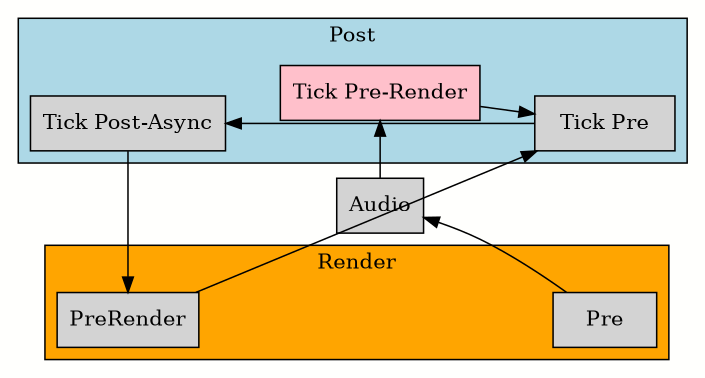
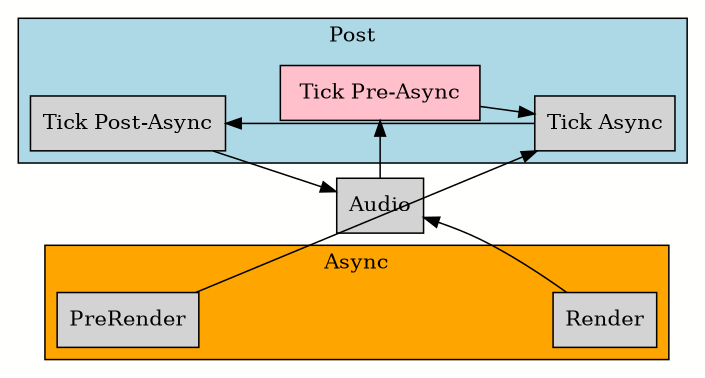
(380, 93) -> (380, 93)
(605, 123) -> (605, 123)
(128, 214) -> (278, 173)
(357, 263) -> (357, 263)
(605, 320) -> (605, 320)
